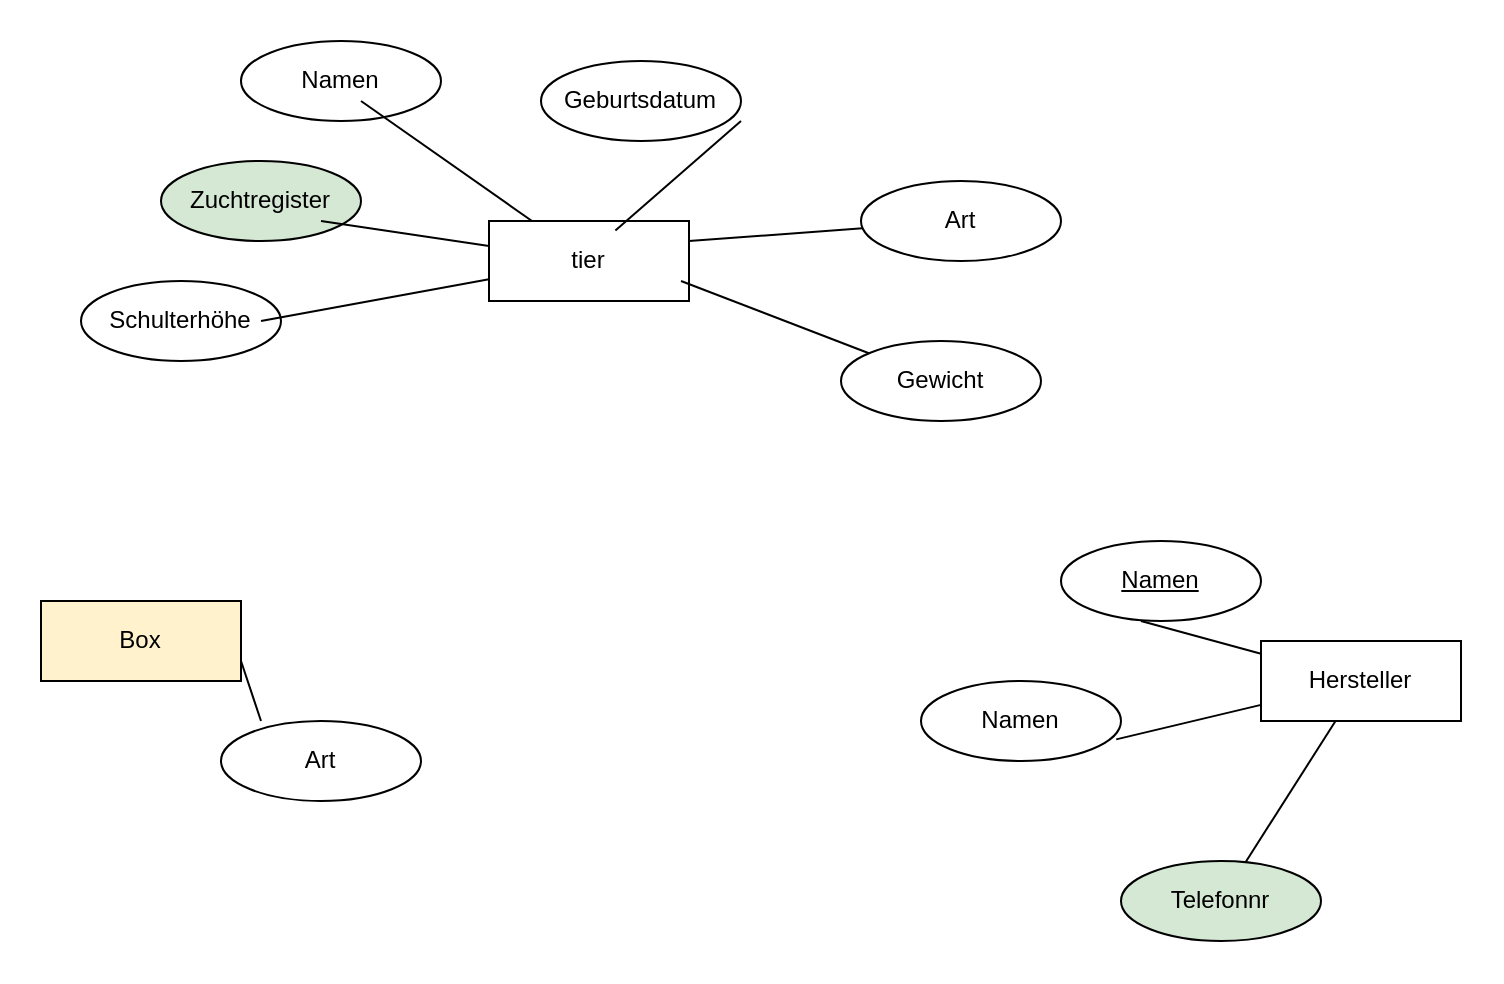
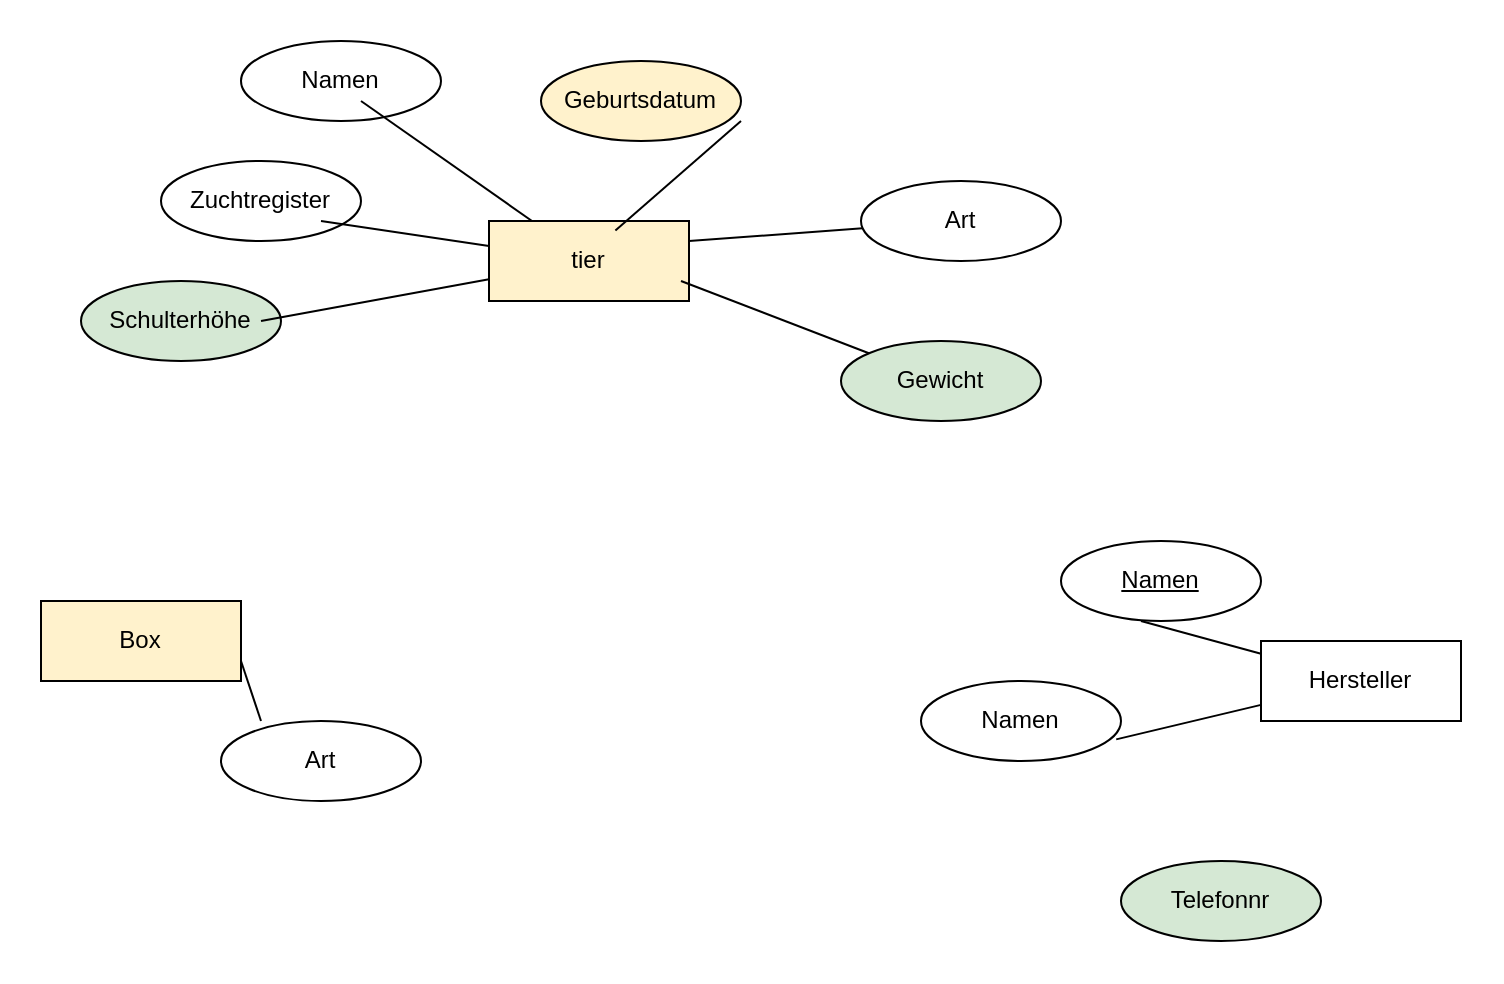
(641, 101) -> (641, 101)
(261, 201) -> (261, 201)
(589, 261) -> (589, 261)
(181, 321) -> (181, 321)
(941, 381) -> (941, 381)
(1290, 792) -> none
